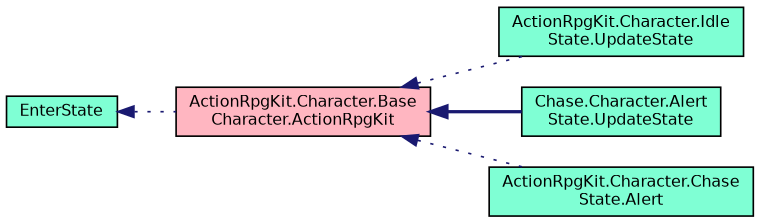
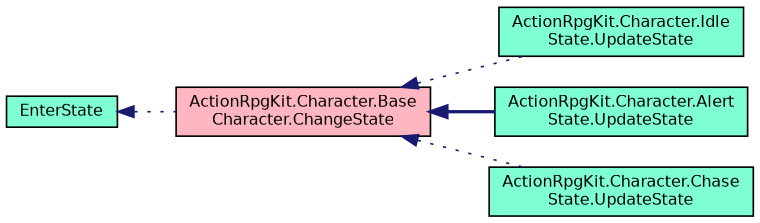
(303, 112) -> (303, 112)
(621, 112) -> (621, 112)
(621, 192) -> (621, 192)
